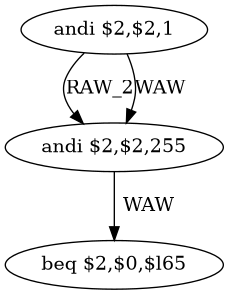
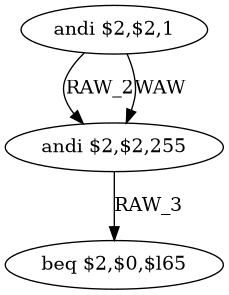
(149, 206) -> (149, 206)
